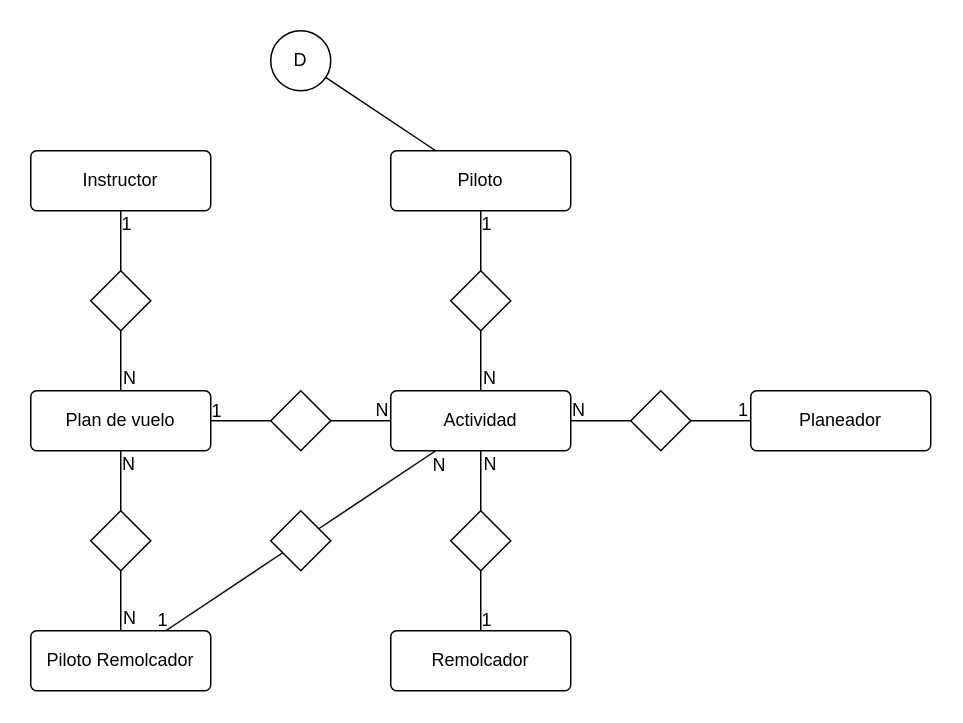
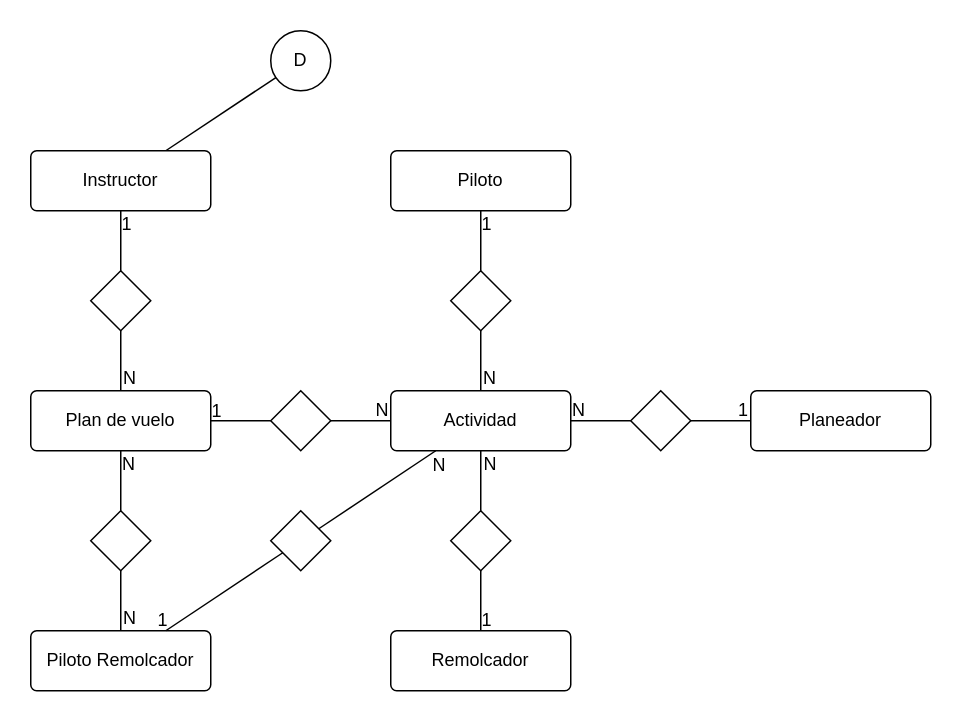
none -> (221, 114)
(381, 114) -> none
